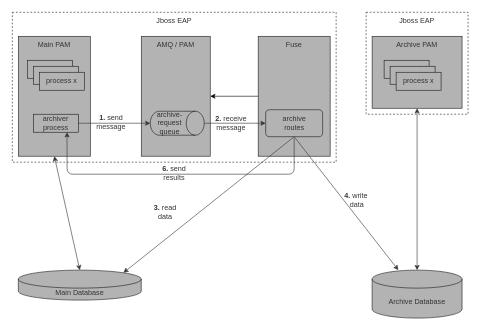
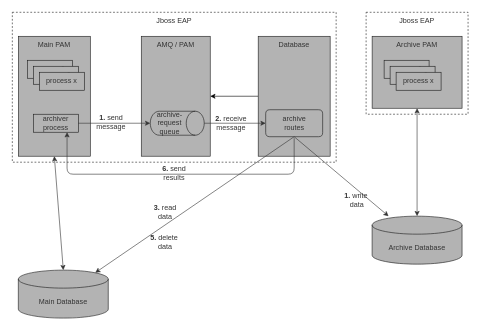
(294, 45) -> (294, 45)
(357, 201) -> (357, 201)
none -> (165, 243)
(80, 285) -> (63, 294)
(417, 294) -> (417, 240)
